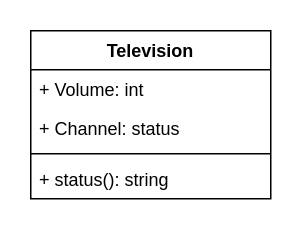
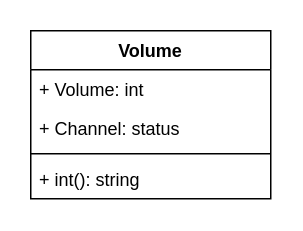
(150, 51) -> (150, 51)
(120, 180) -> (103, 180)
